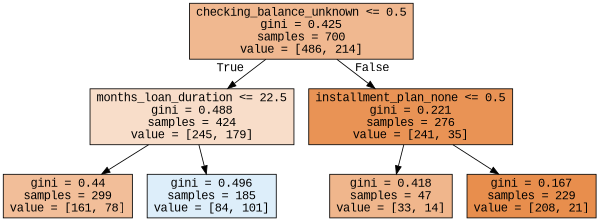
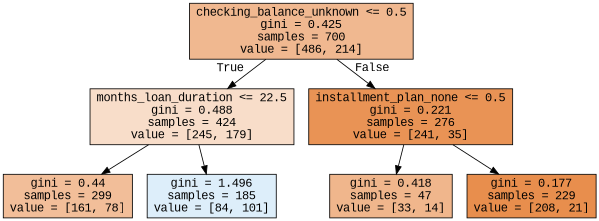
(212, 196) -> (212, 196)
(532, 196) -> (532, 196)
